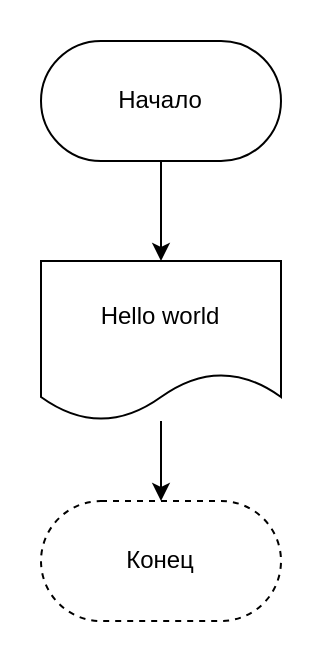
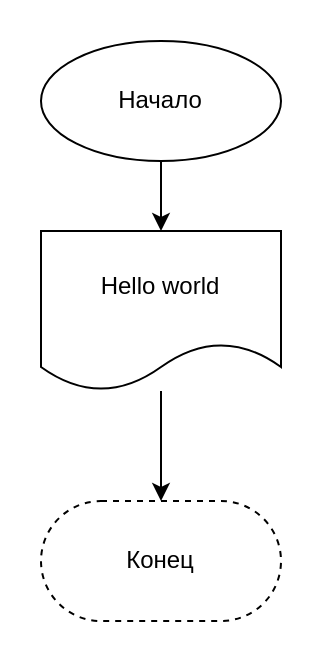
(161, 101) -> (161, 101)
(161, 341) -> (161, 311)
